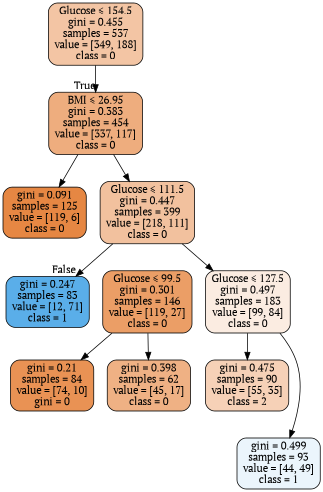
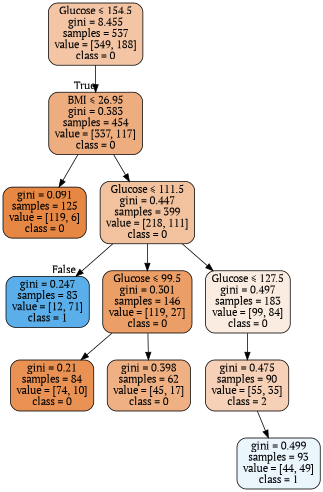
(96, 22) -> (96, 22)
none -> (147, 253)
(300, 380) -> (261, 421)
(52, 402) -> (52, 402)
